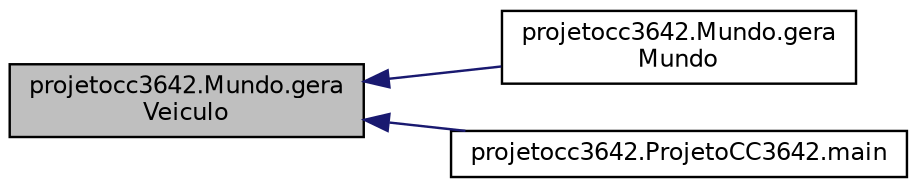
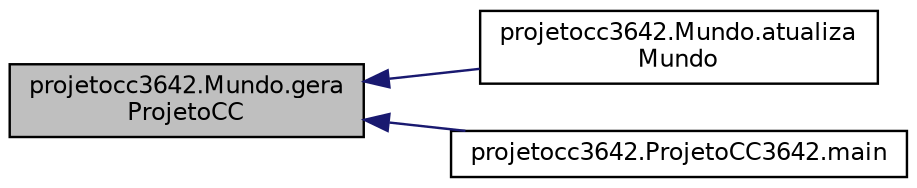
(679, 47) -> (679, 47)
(187, 101) -> (187, 101)
